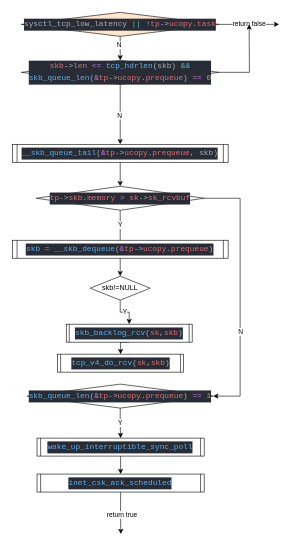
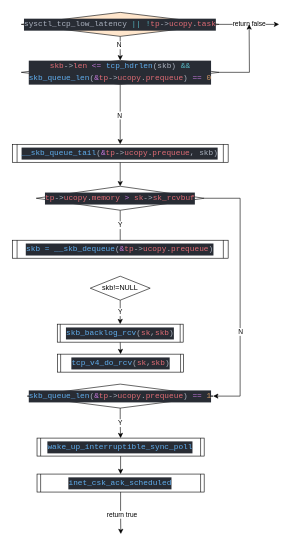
(120, 198) -> (120, 198)
(120, 270) -> none
(129, 333) -> (120, 333)
